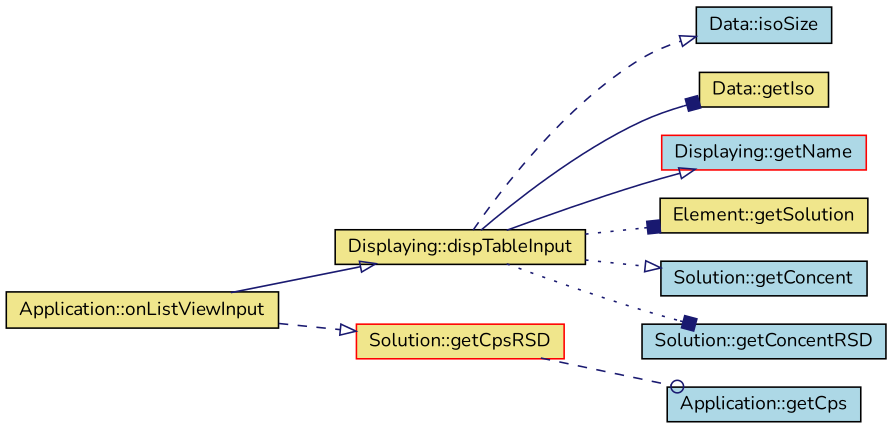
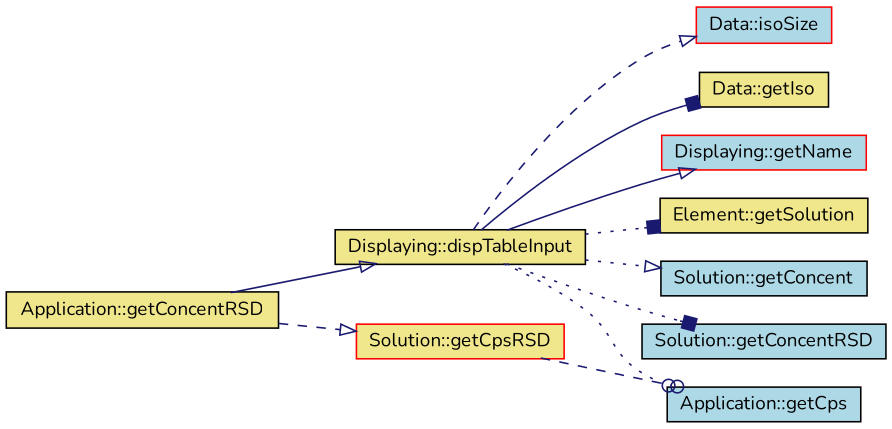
(764, 25) -> (764, 25)
(142, 310) -> (142, 310)
none -> (591, 315)
